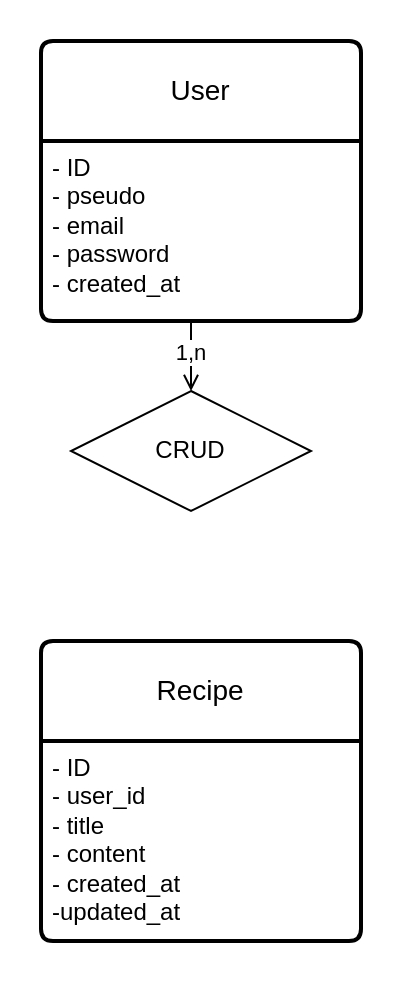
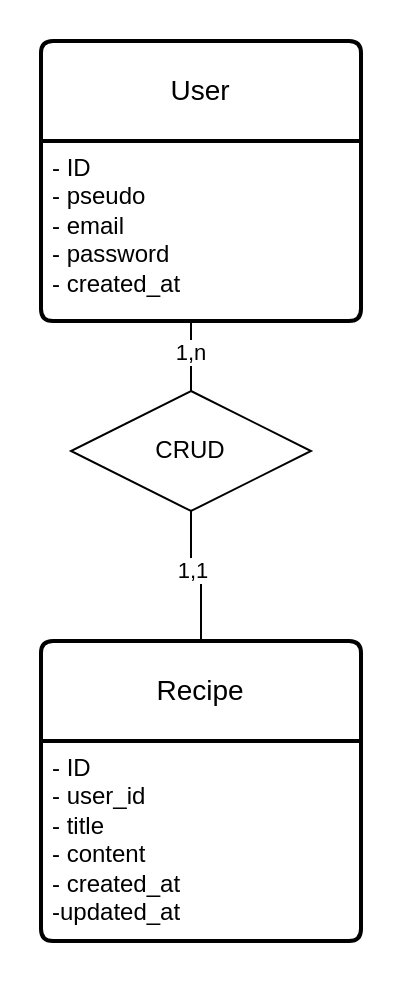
(191, 382) -> (191, 384)
none -> (201, 602)
